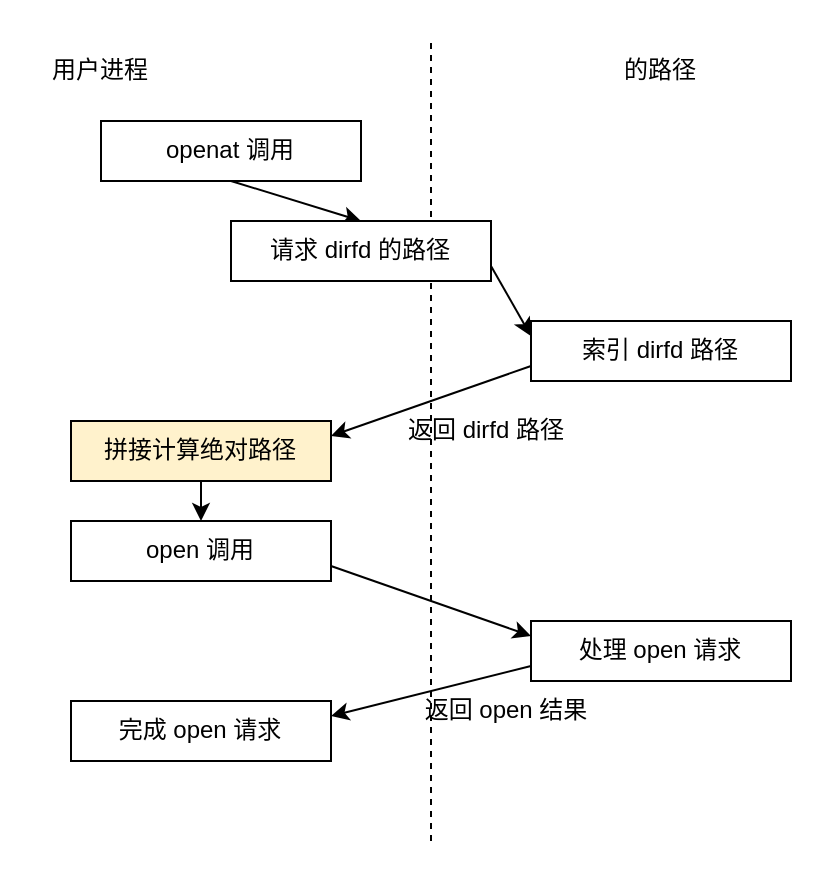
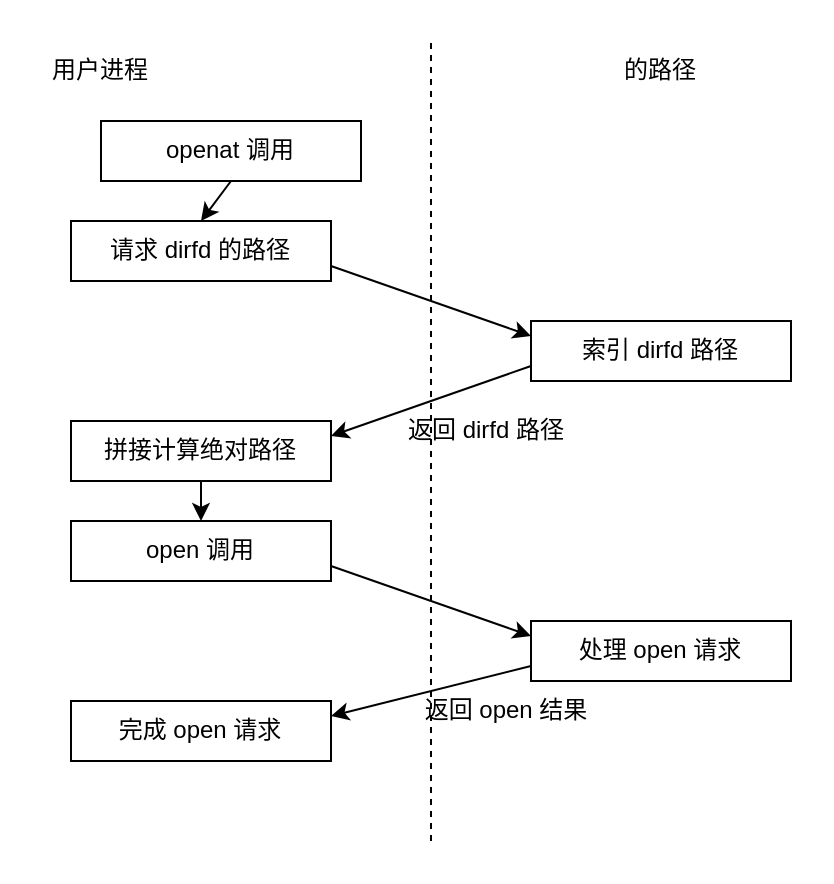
(361, 251) -> (201, 251)
(201, 451) -> (201, 451)
